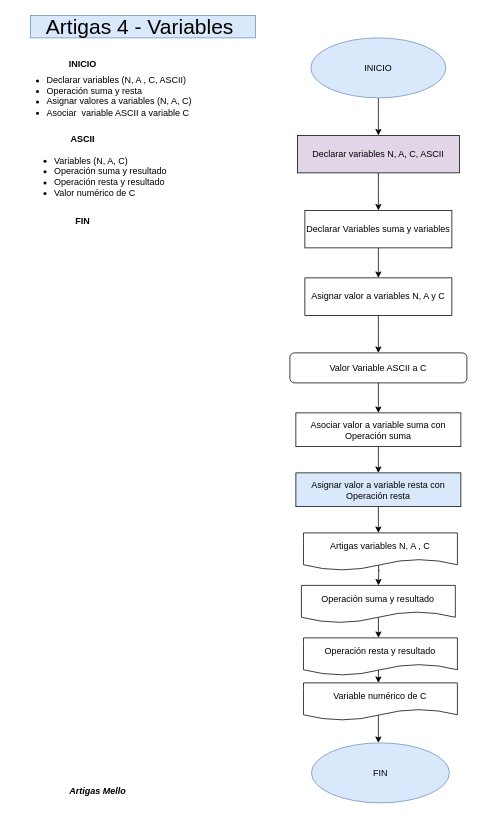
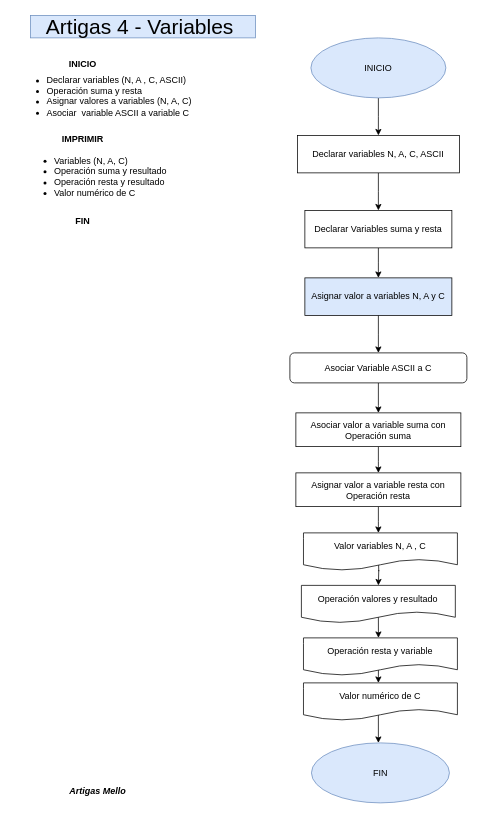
(83, 139) -> (83, 139)
(378, 154) -> (378, 154)
(378, 229) -> (378, 229)
(378, 297) -> (378, 297)
(378, 368) -> (378, 368)
(378, 490) -> (378, 490)
(380, 546) -> (380, 546)
(378, 599) -> (378, 599)
(380, 651) -> (380, 651)
(380, 696) -> (380, 696)
